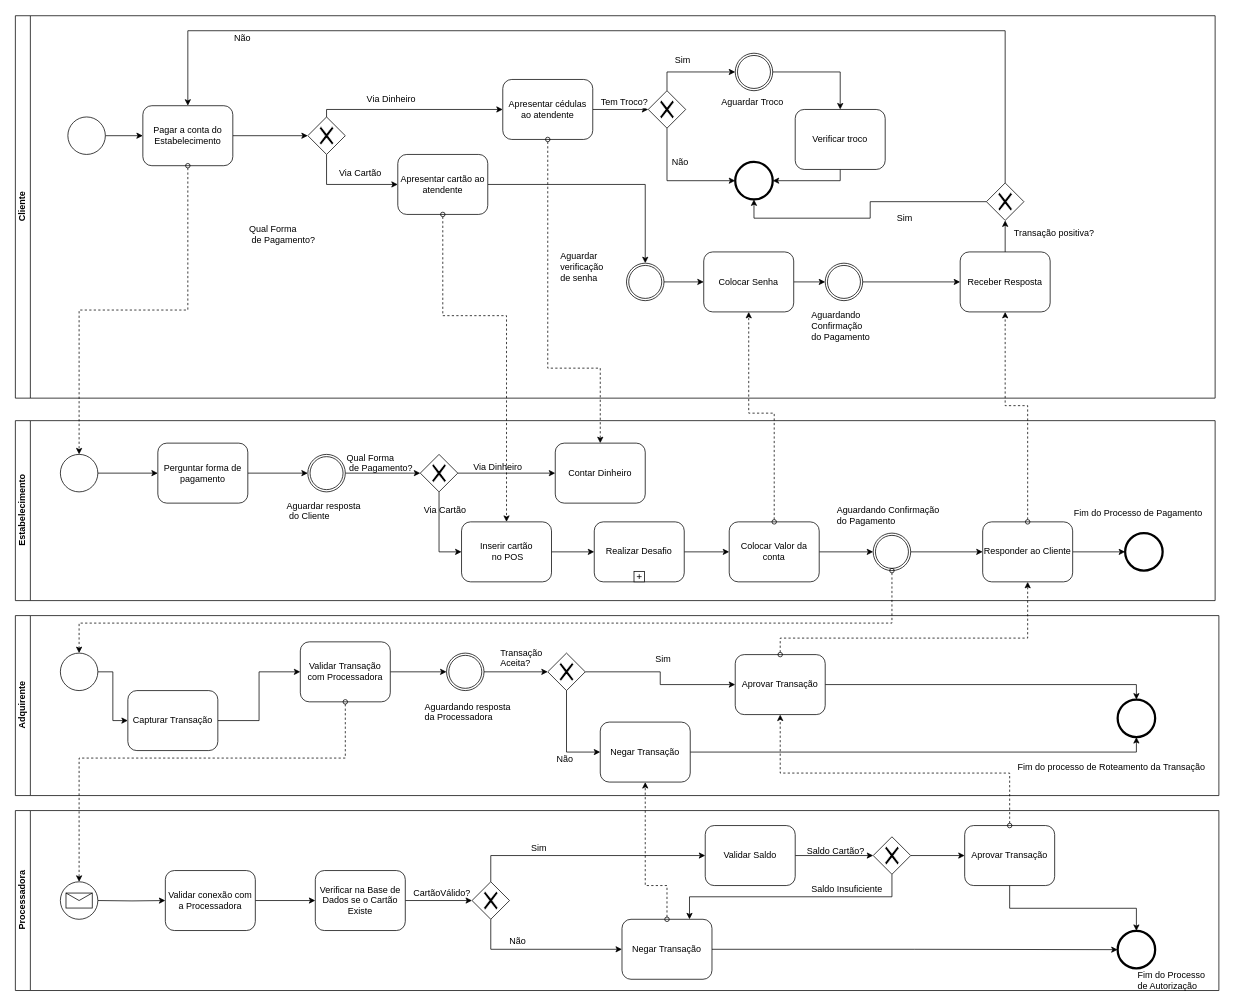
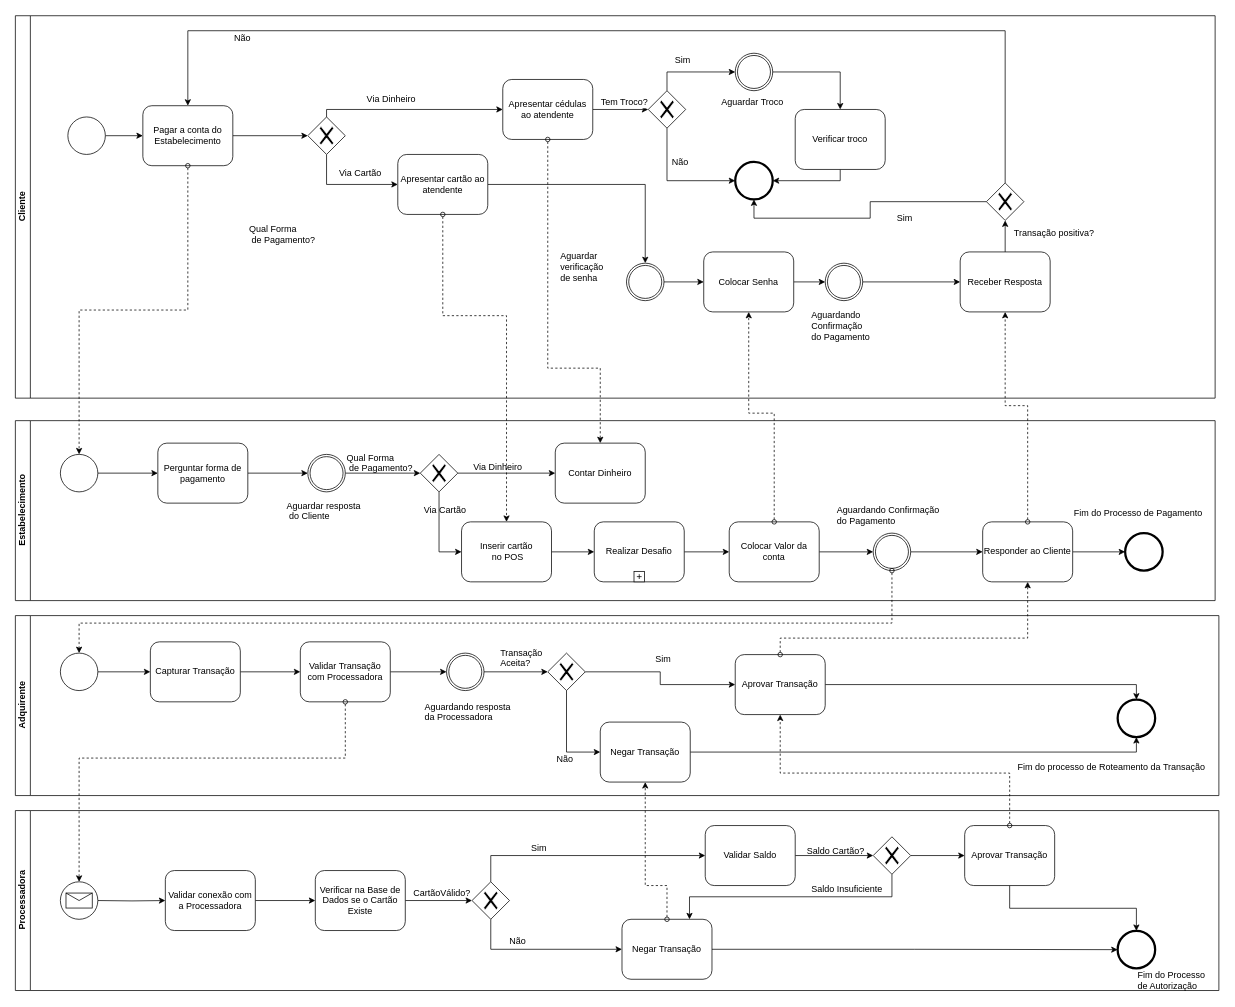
(173, 720) -> (195, 672)
